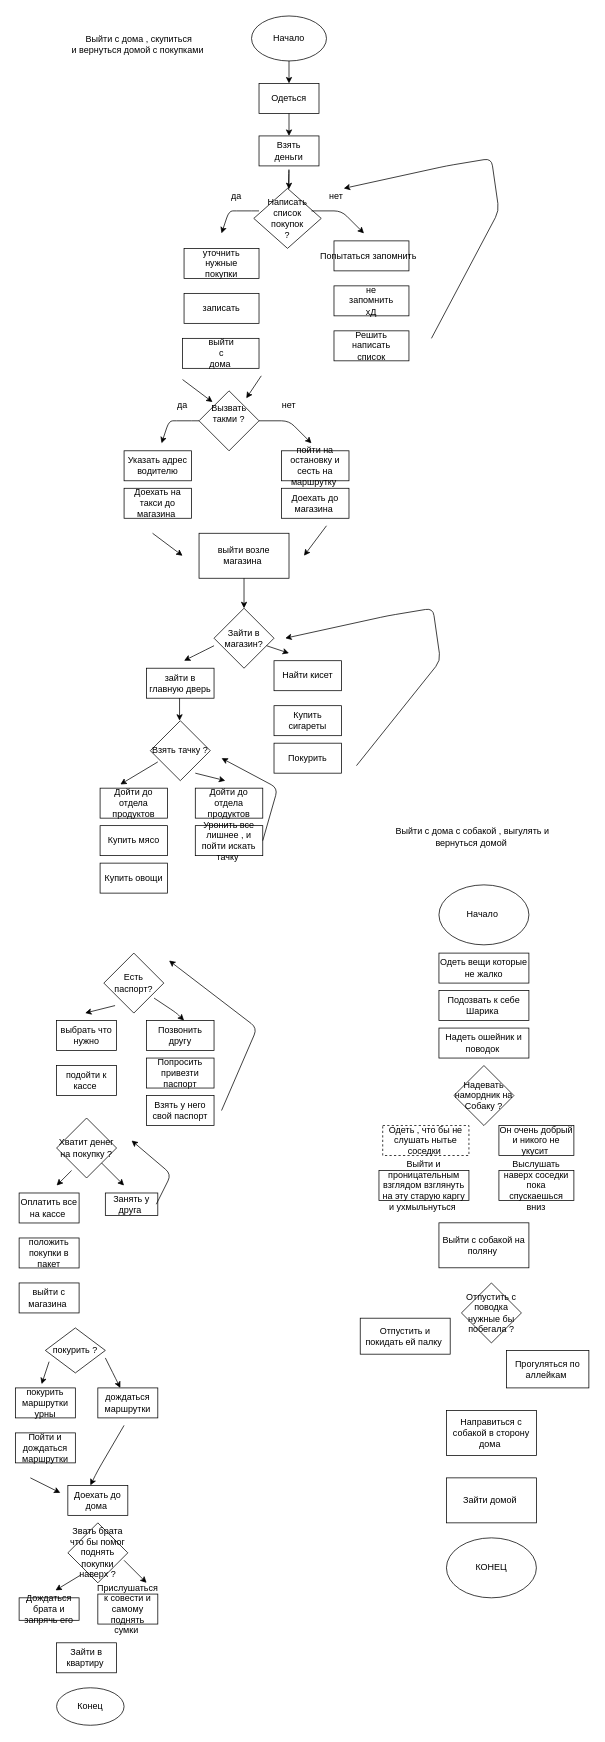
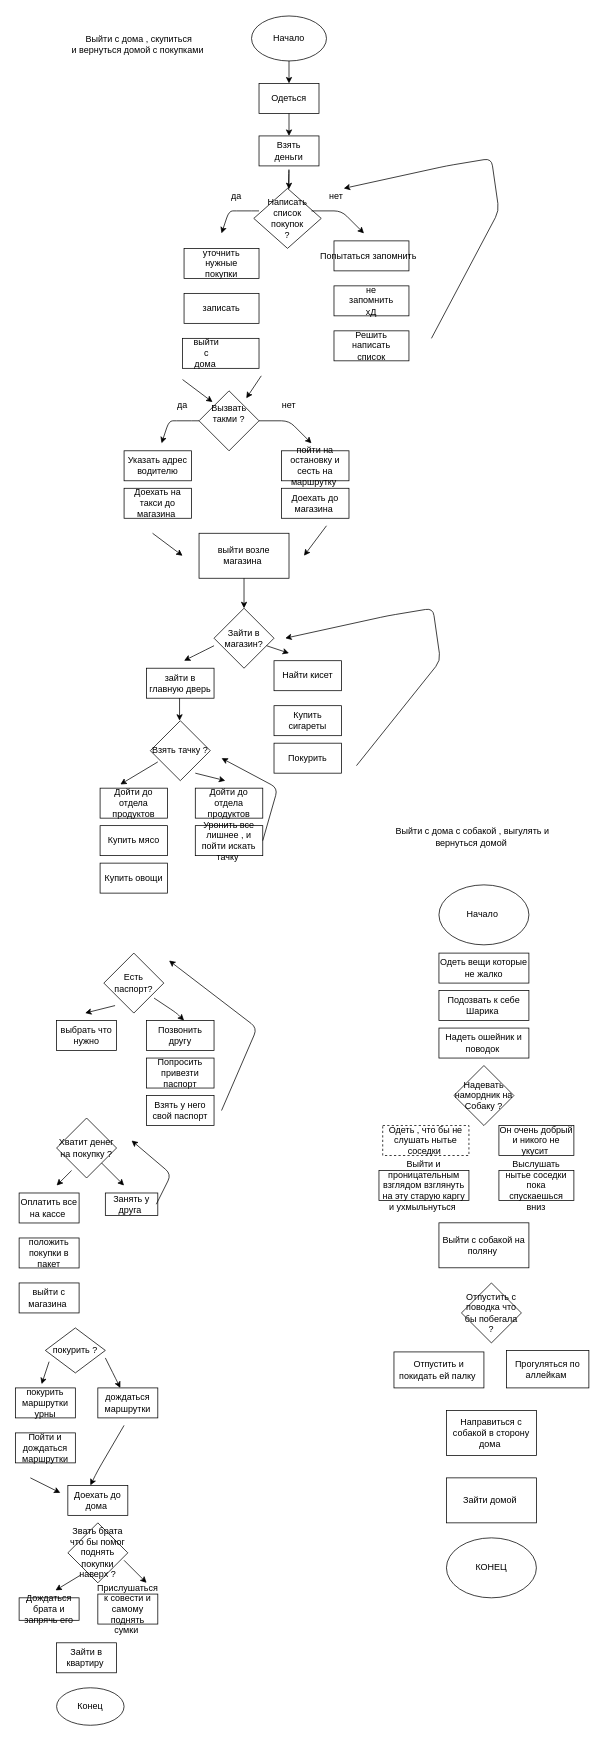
(222, 353) -> (207, 353)
(87, 1080) -> none
(537, 1185) -> (537, 1185)
(492, 1313) -> (492, 1313)
(405, 1336) -> (439, 1370)
